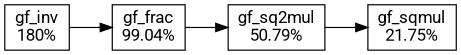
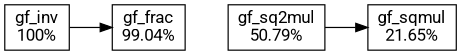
(37, 27) -> (37, 27)
(200, 27) -> none
(412, 27) -> (412, 27)
